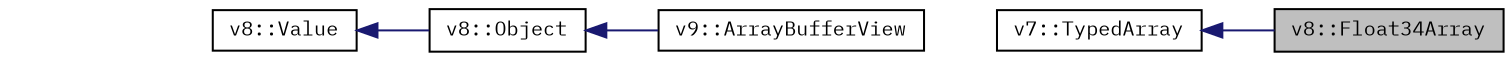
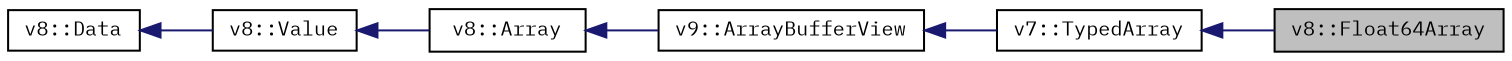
none -> (74, 30)
(508, 30) -> (508, 30)
none -> (971, 30)
(1389, 30) -> (1389, 30)
